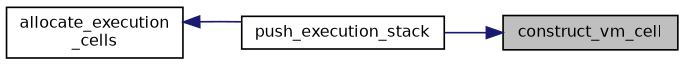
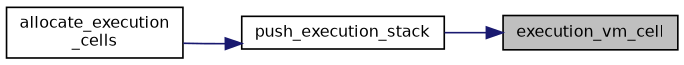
(221, 22) -> (204, 44)
(590, 33) -> (590, 33)
